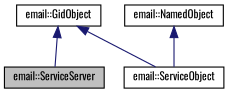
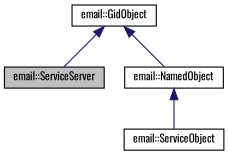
(121, 49) -> (148, 51)
